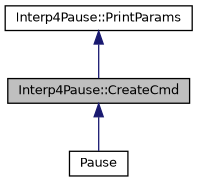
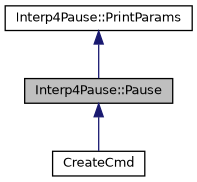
(99, 91) -> (99, 91)
(99, 164) -> (99, 164)
